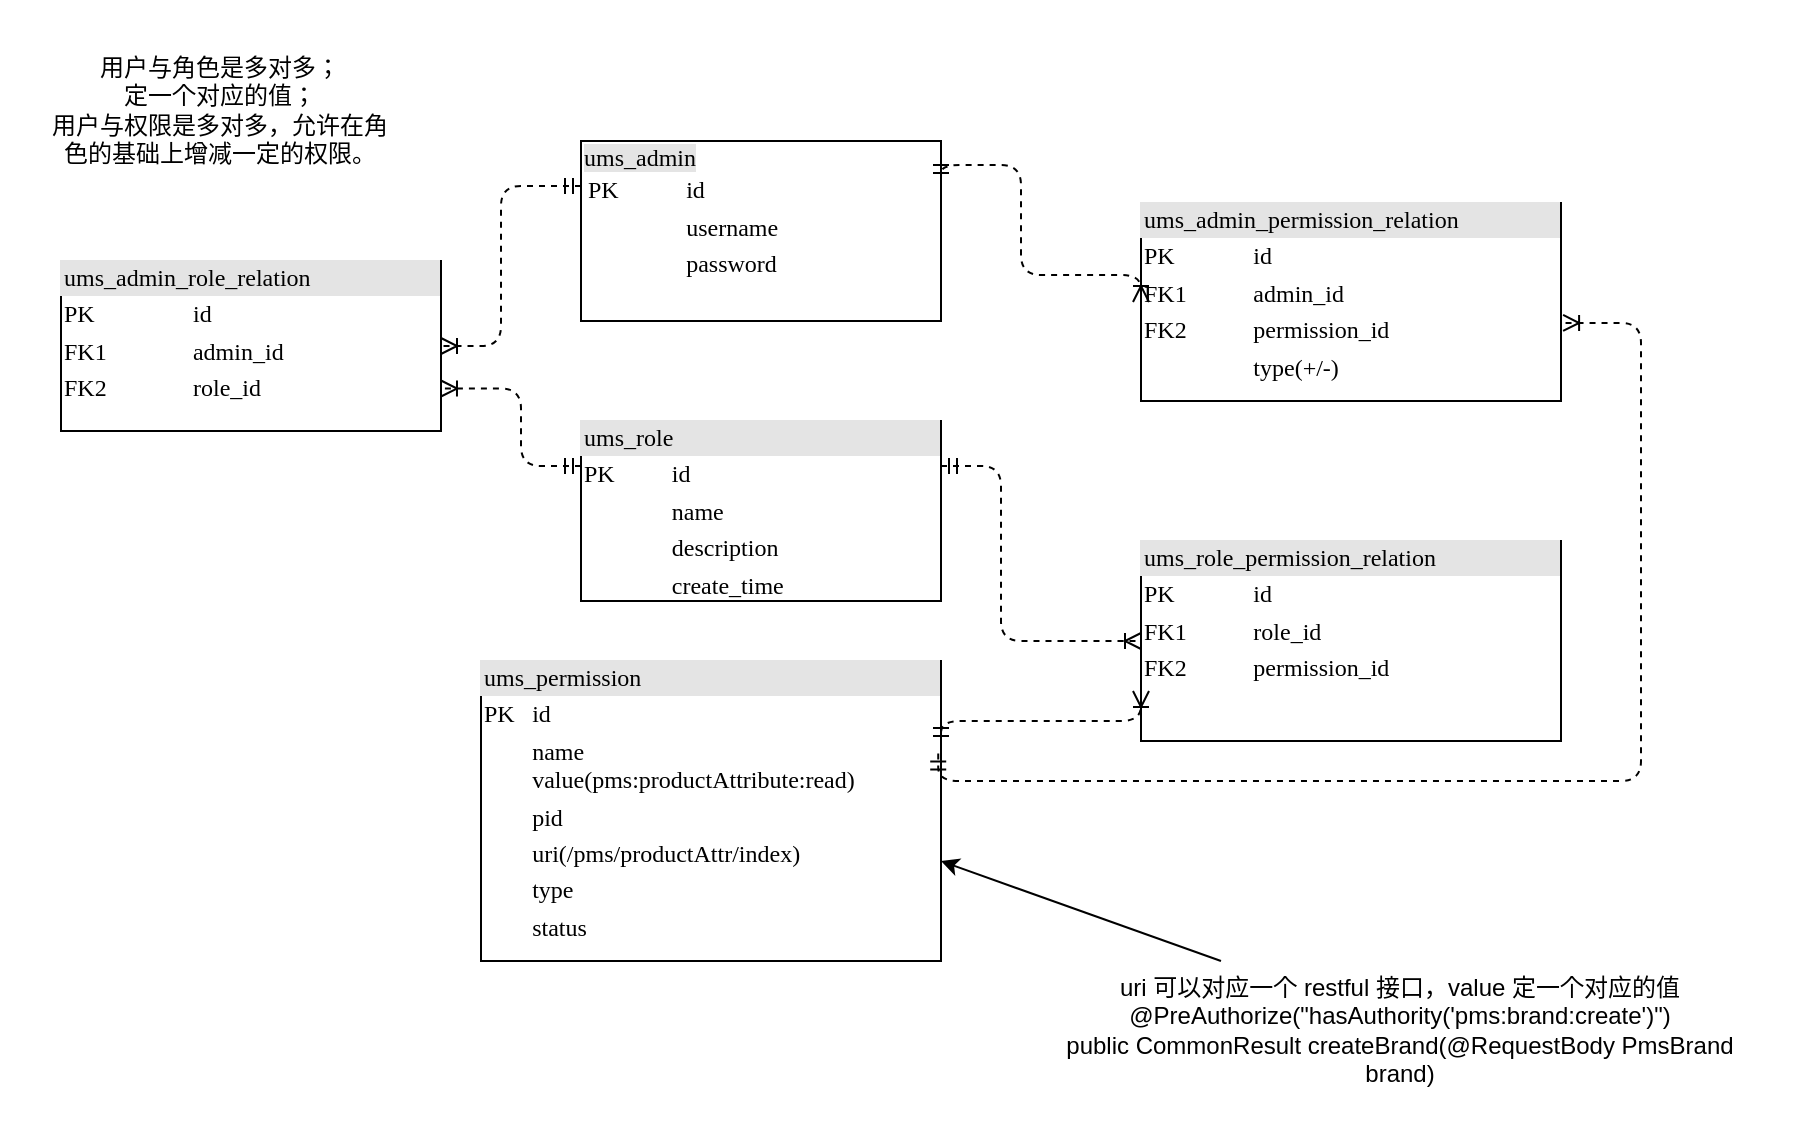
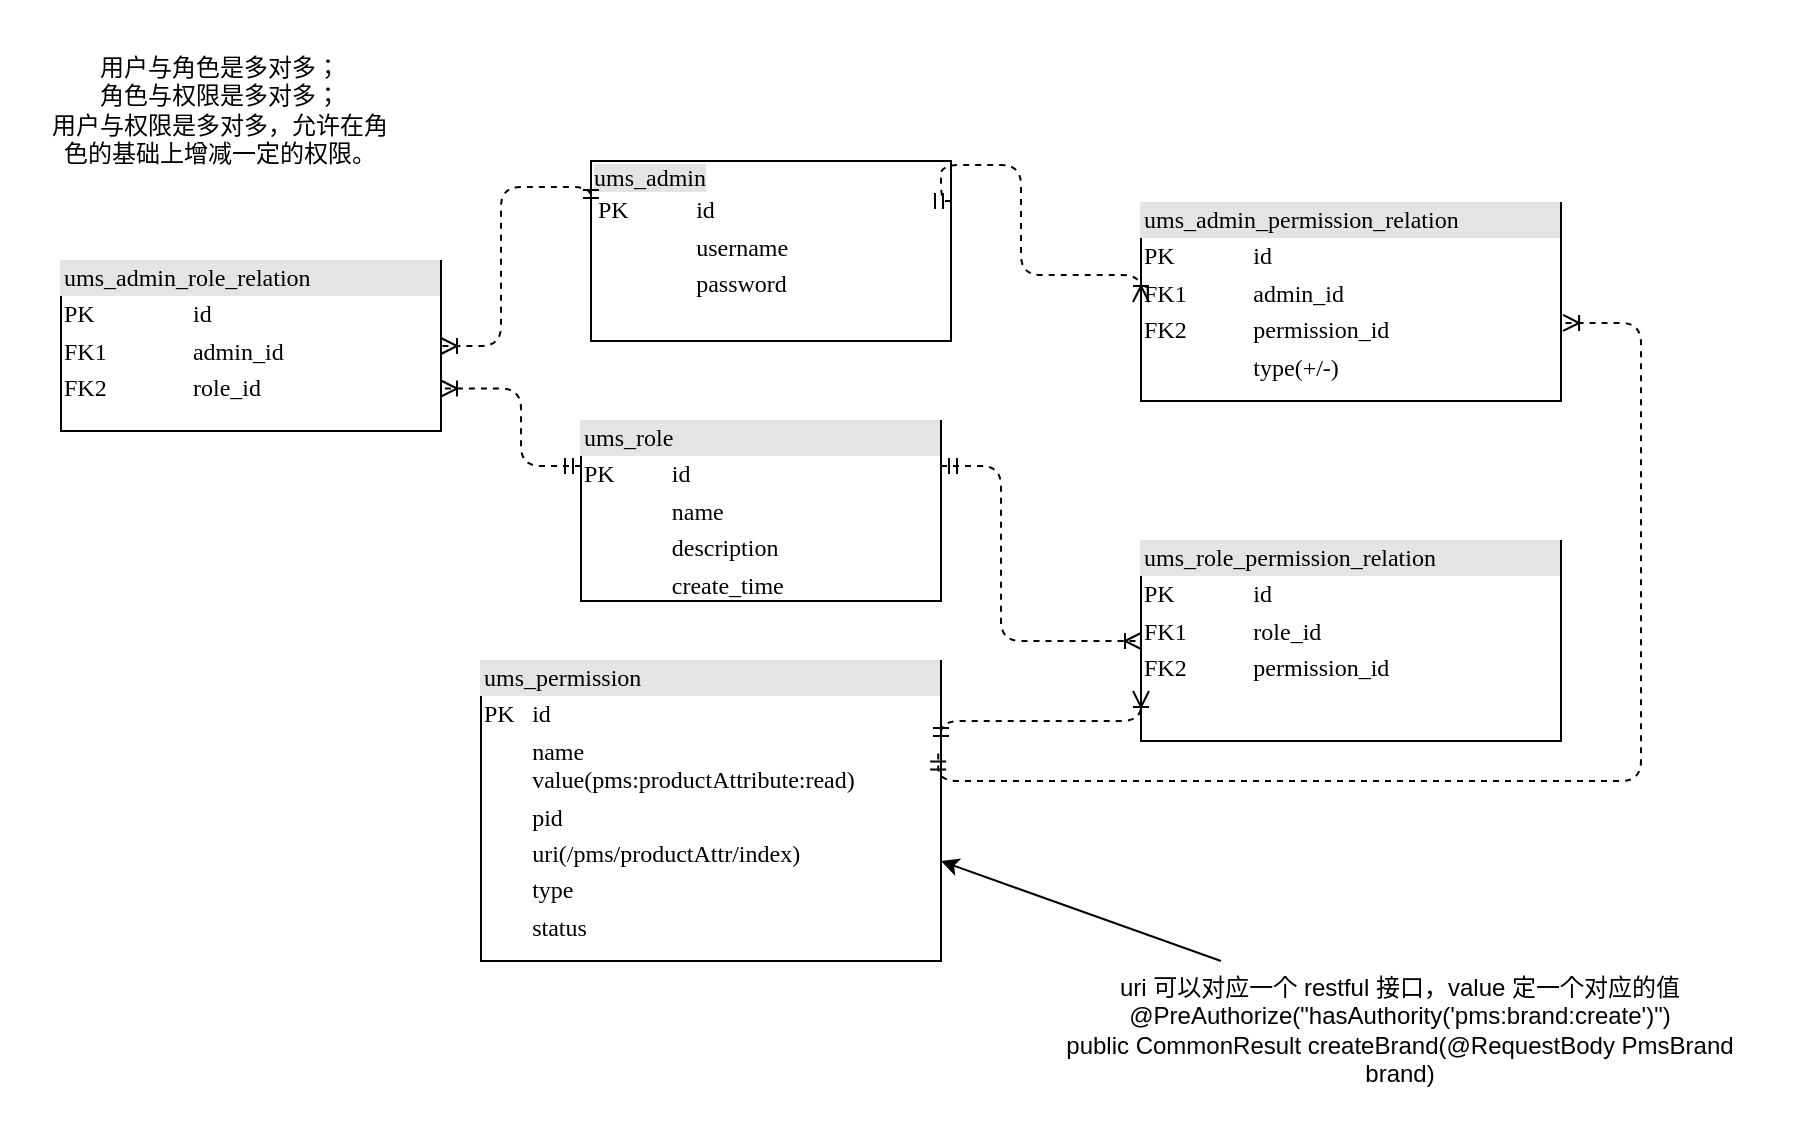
(221, 111) -> (221, 111)
(761, 231) -> (771, 251)
